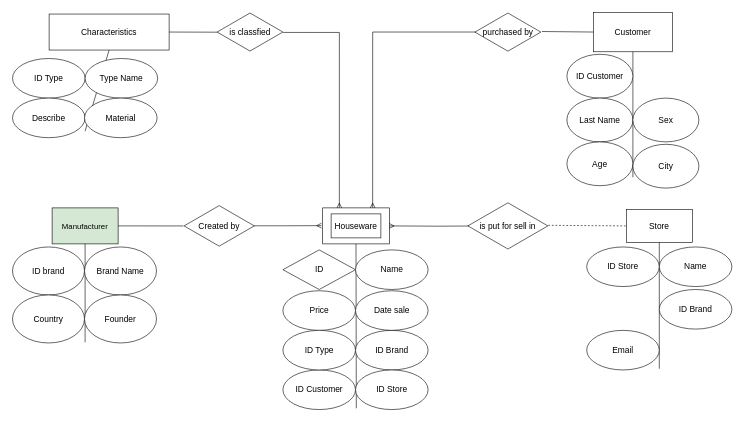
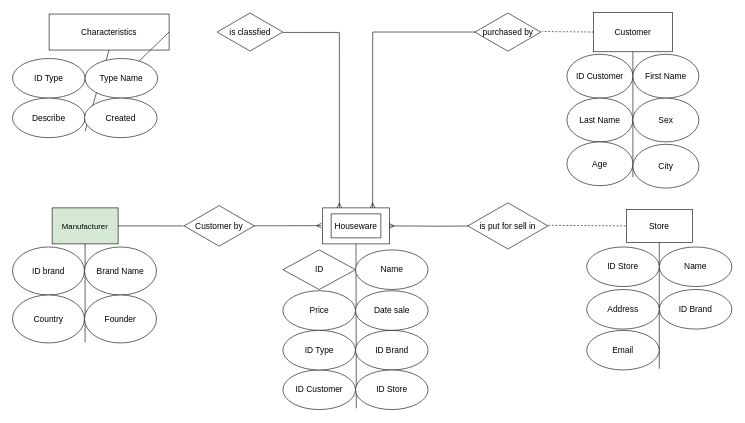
(193, 32) -> (154, 46)
(567, 32) -> (567, 32)
none -> (666, 76)
(121, 118) -> (121, 118)
(219, 226) -> (219, 226)
none -> (623, 309)
